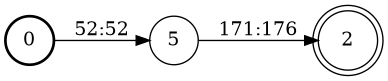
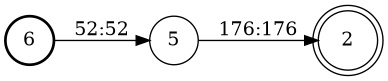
(258, 30) -> (258, 30)
(30, 40) -> (30, 40)
